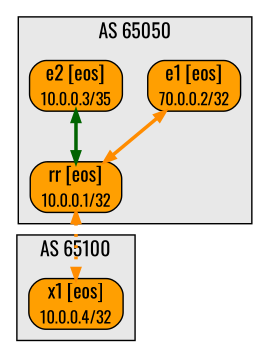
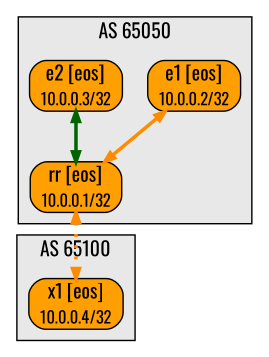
(76, 94) -> (76, 94)
(194, 94) -> (194, 94)
